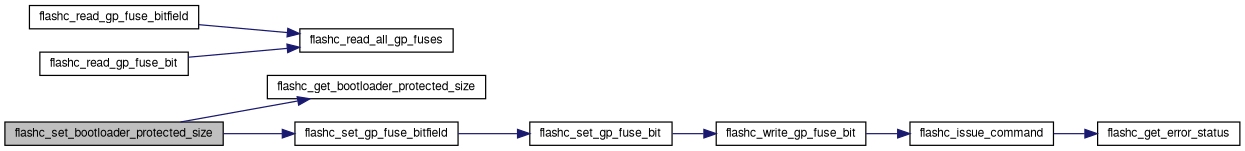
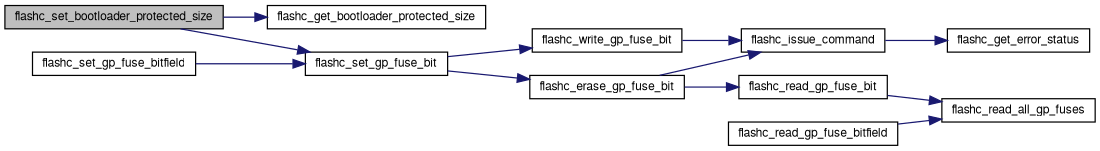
none -> (607, 87)
(253, 134) -> (239, 39)
